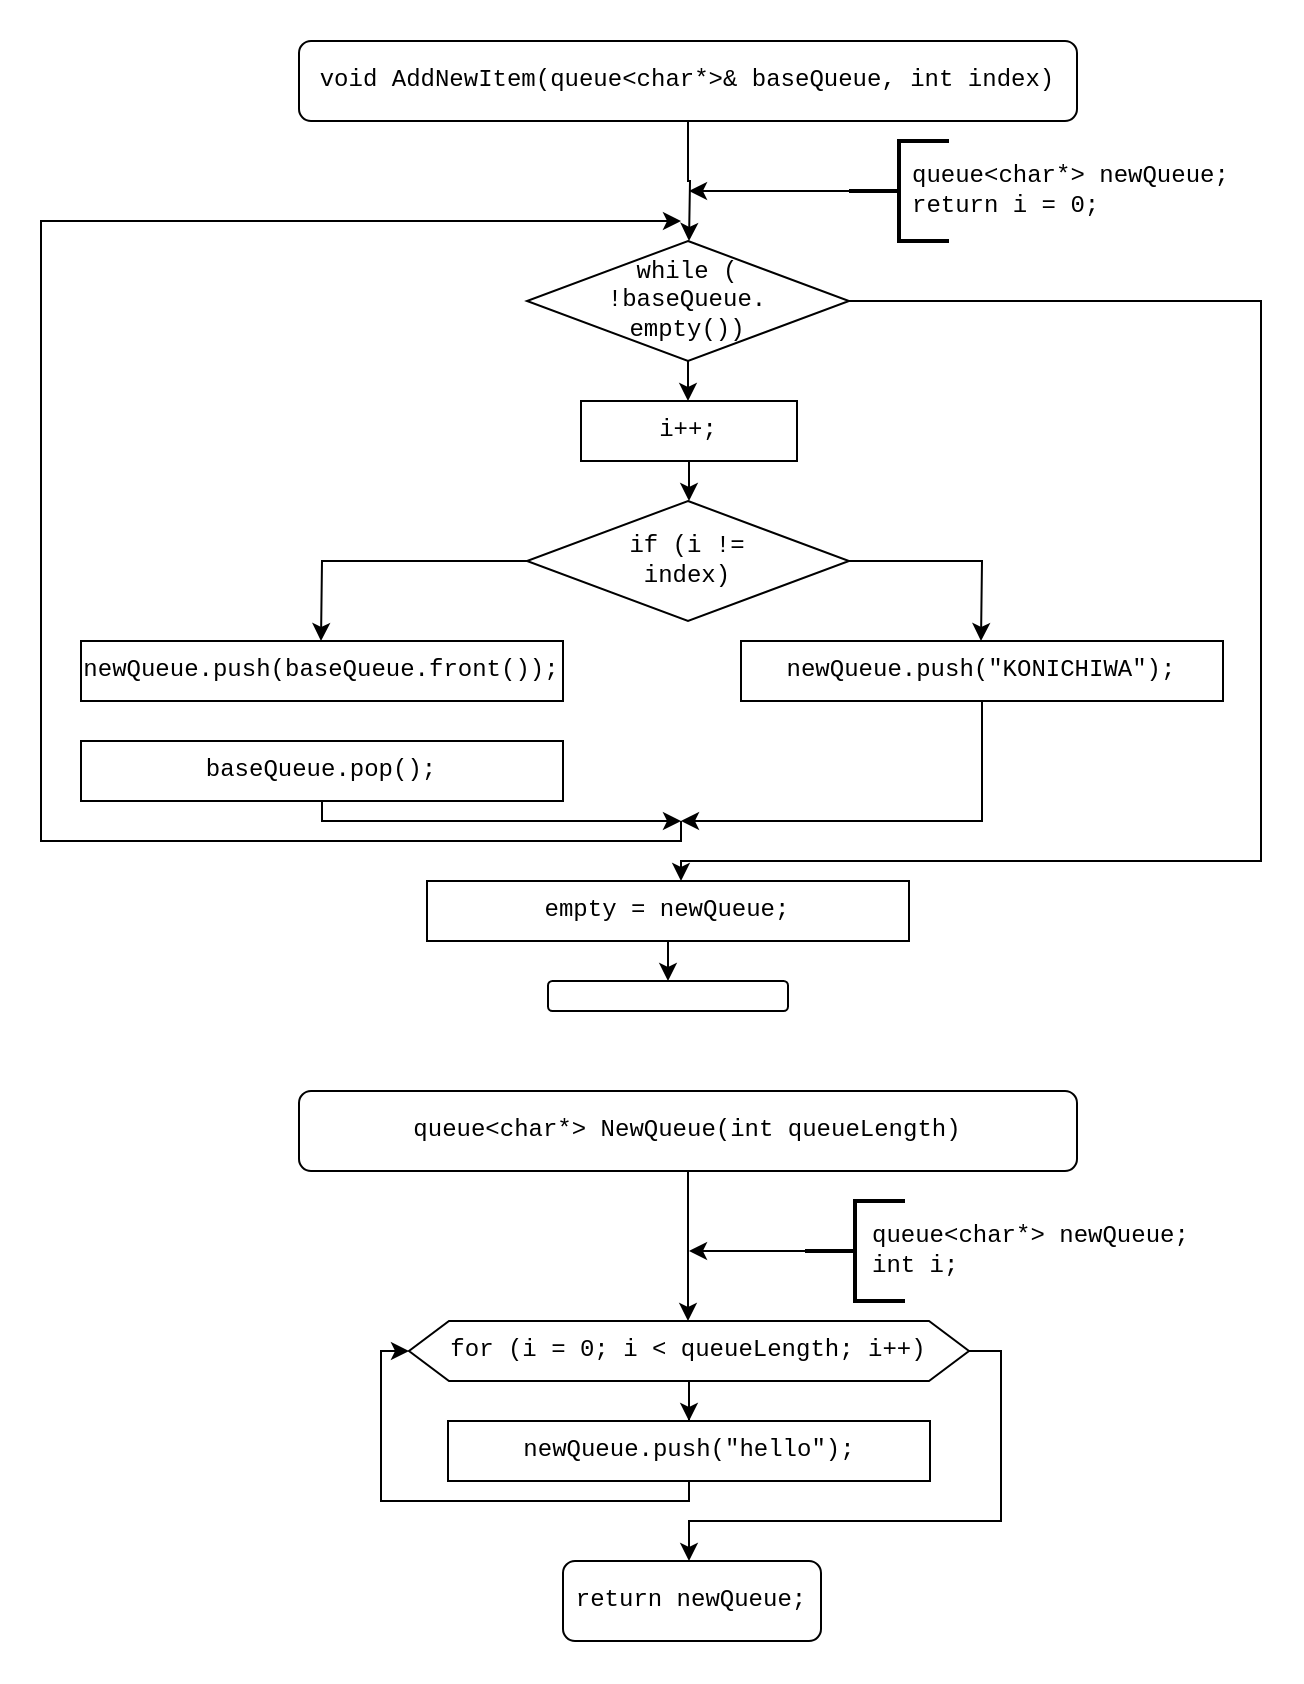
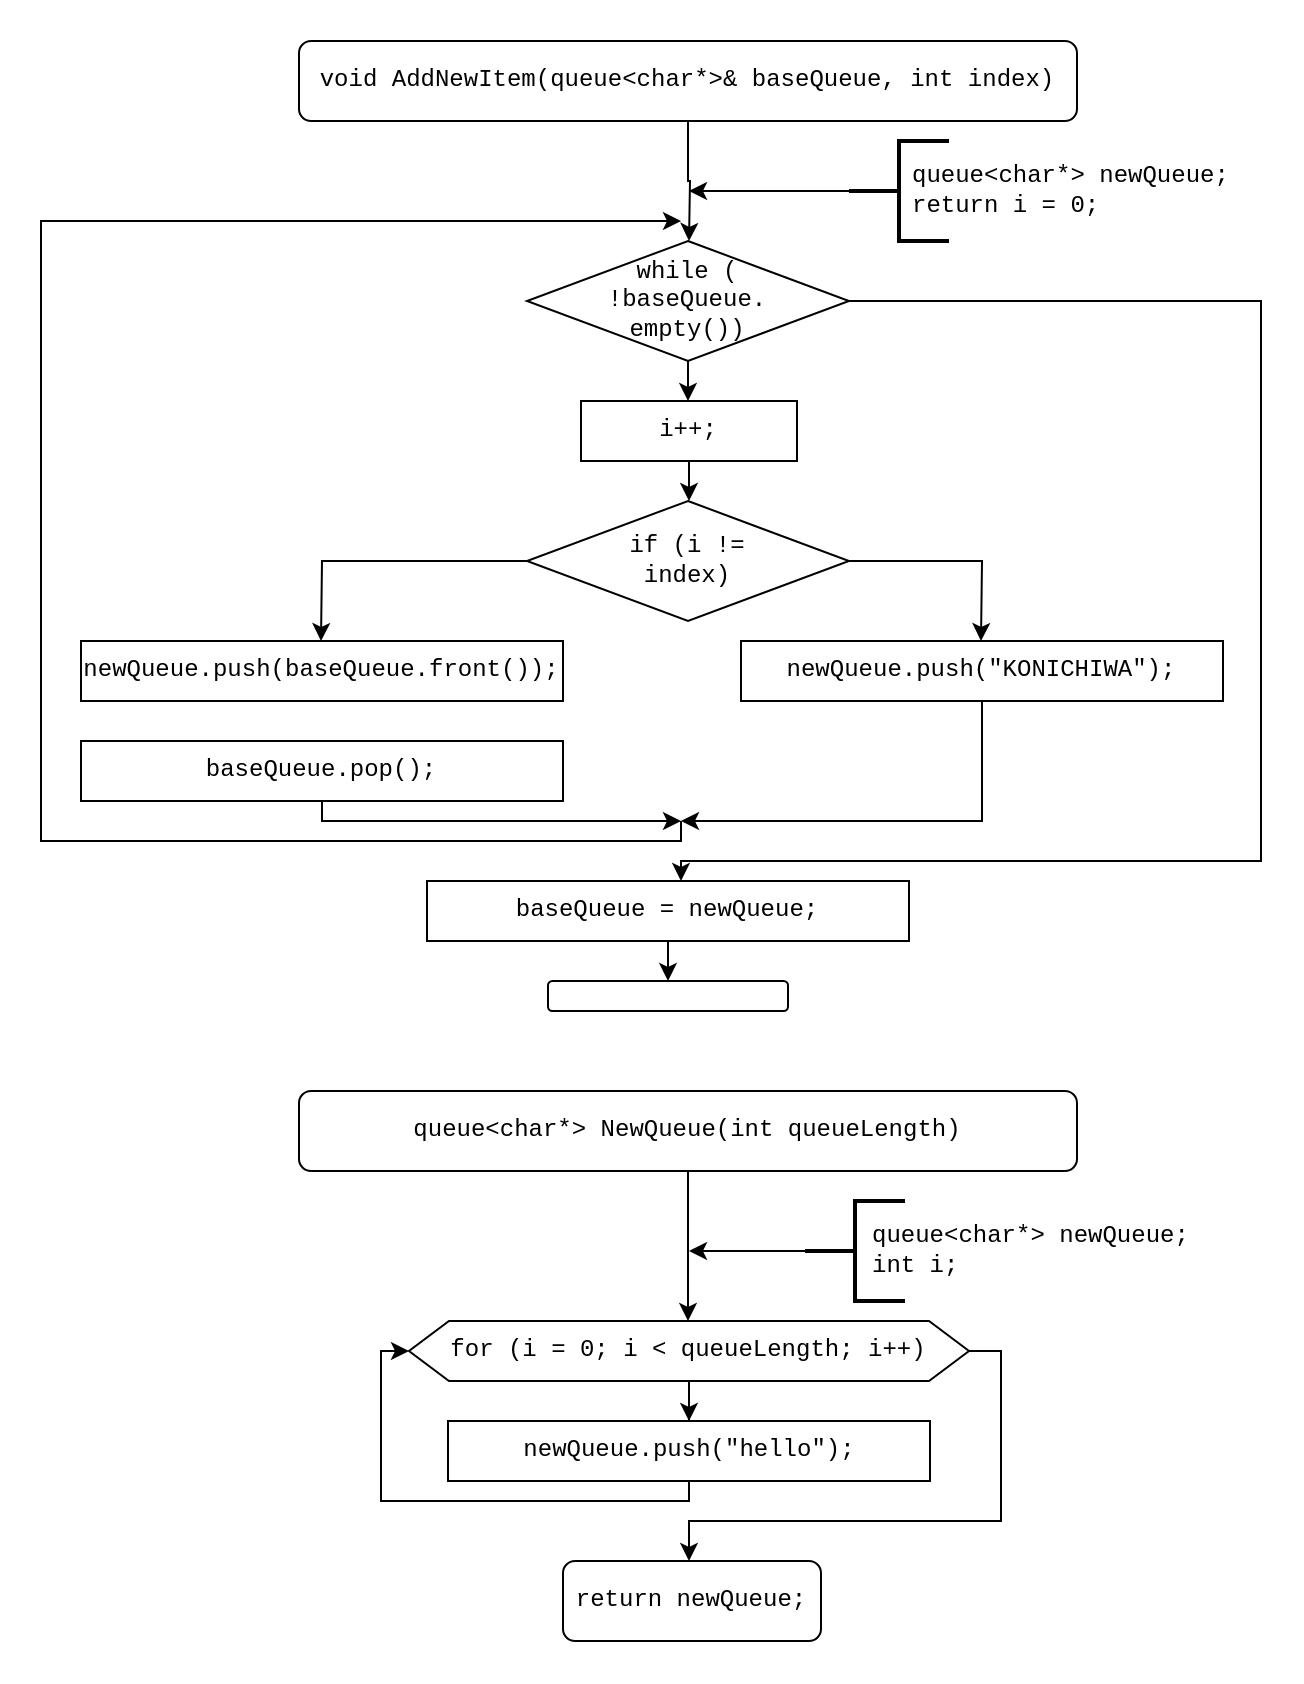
(668, 911) -> (668, 911)
